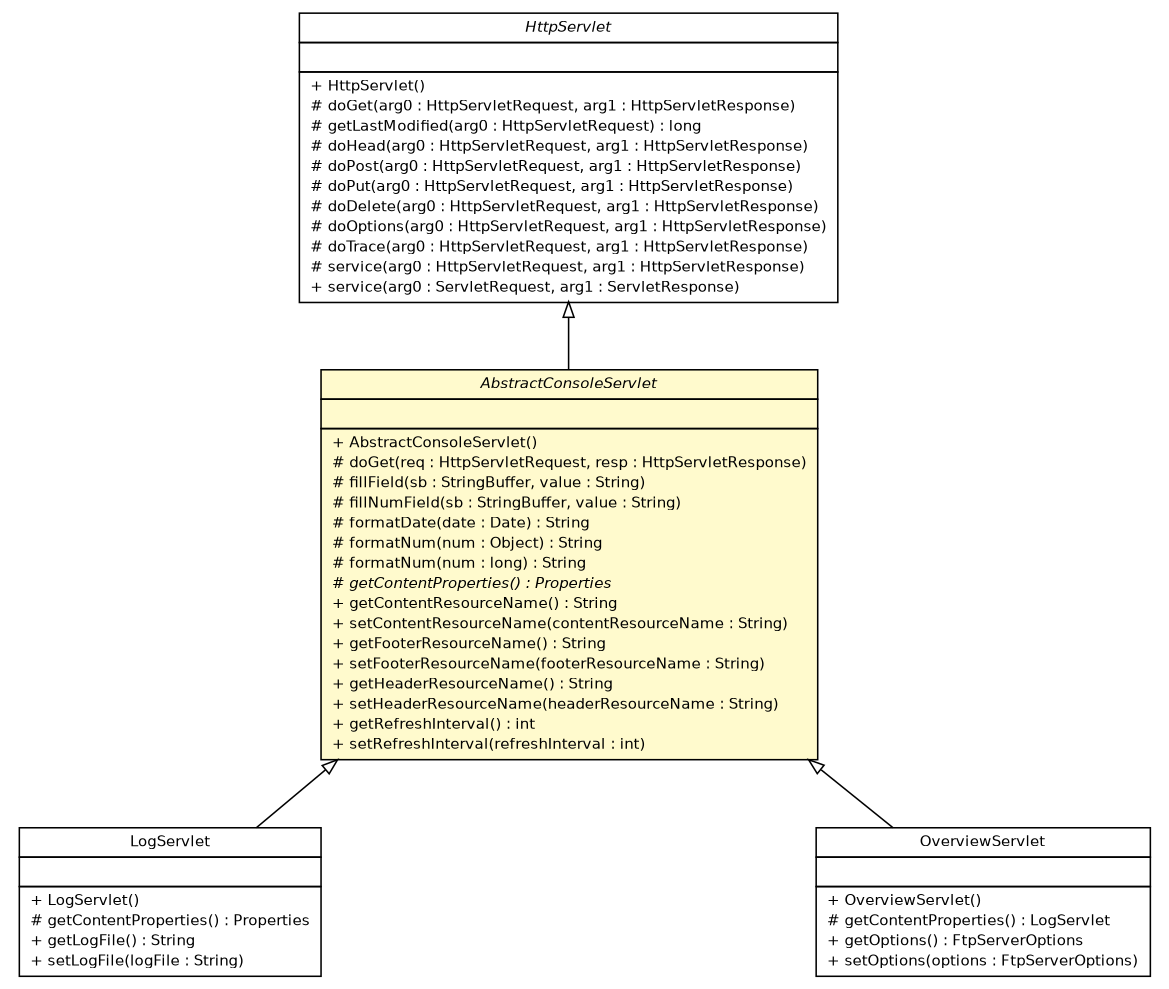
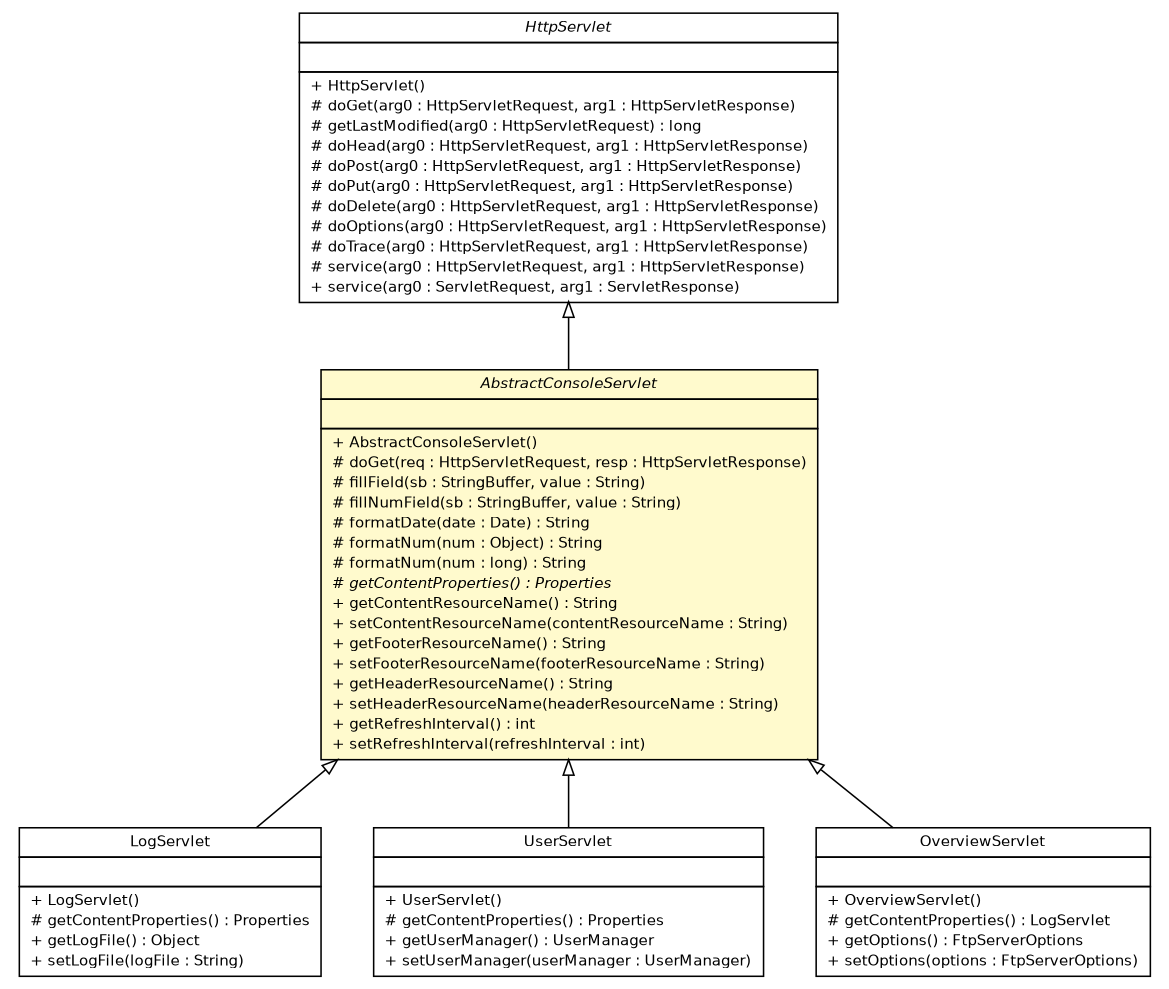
none -> (569, 902)
(113, 941) -> (115, 941)
